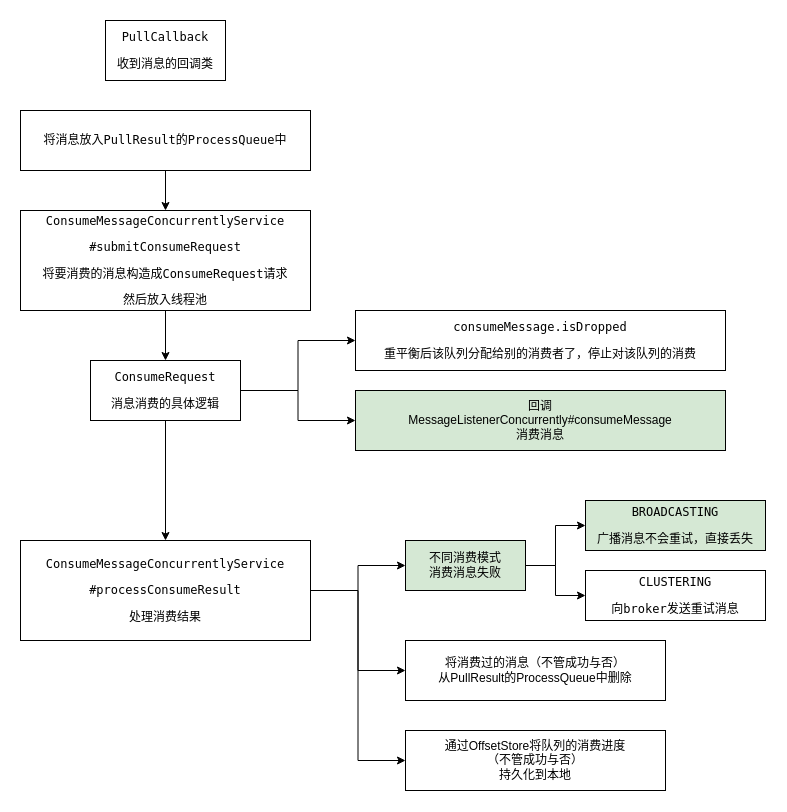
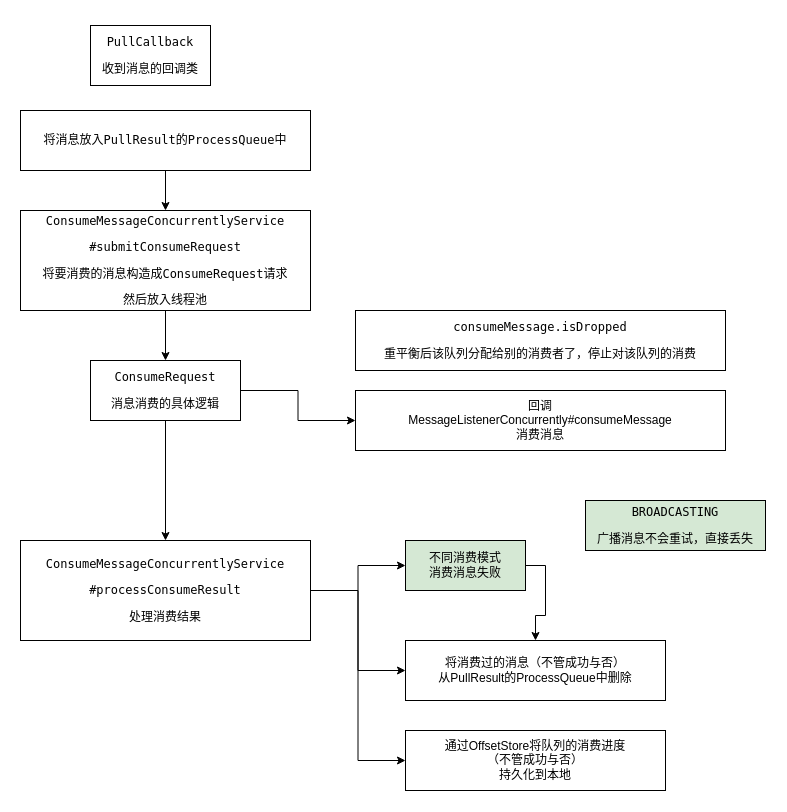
(166, 51) -> (151, 56)
(299, 341) -> none
(541, 421) -> (541, 421)
(556, 534) -> (546, 606)
(556, 592) -> none
(676, 596) -> none
